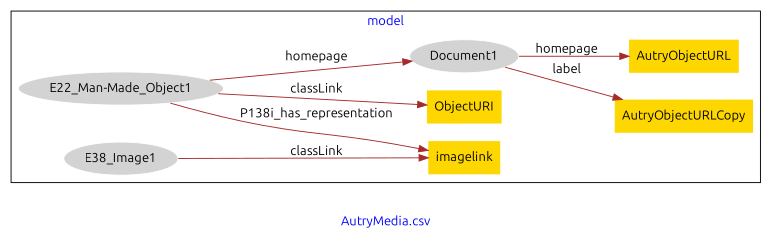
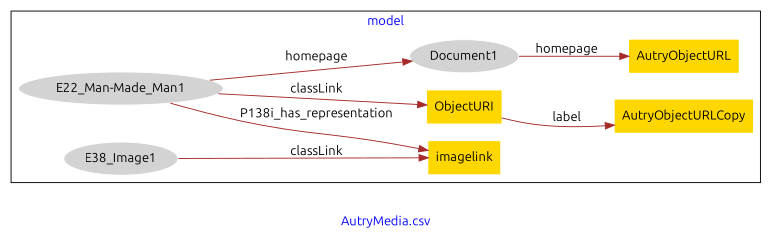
(559, 82) -> (553, 126)
(121, 89) -> (121, 89)
